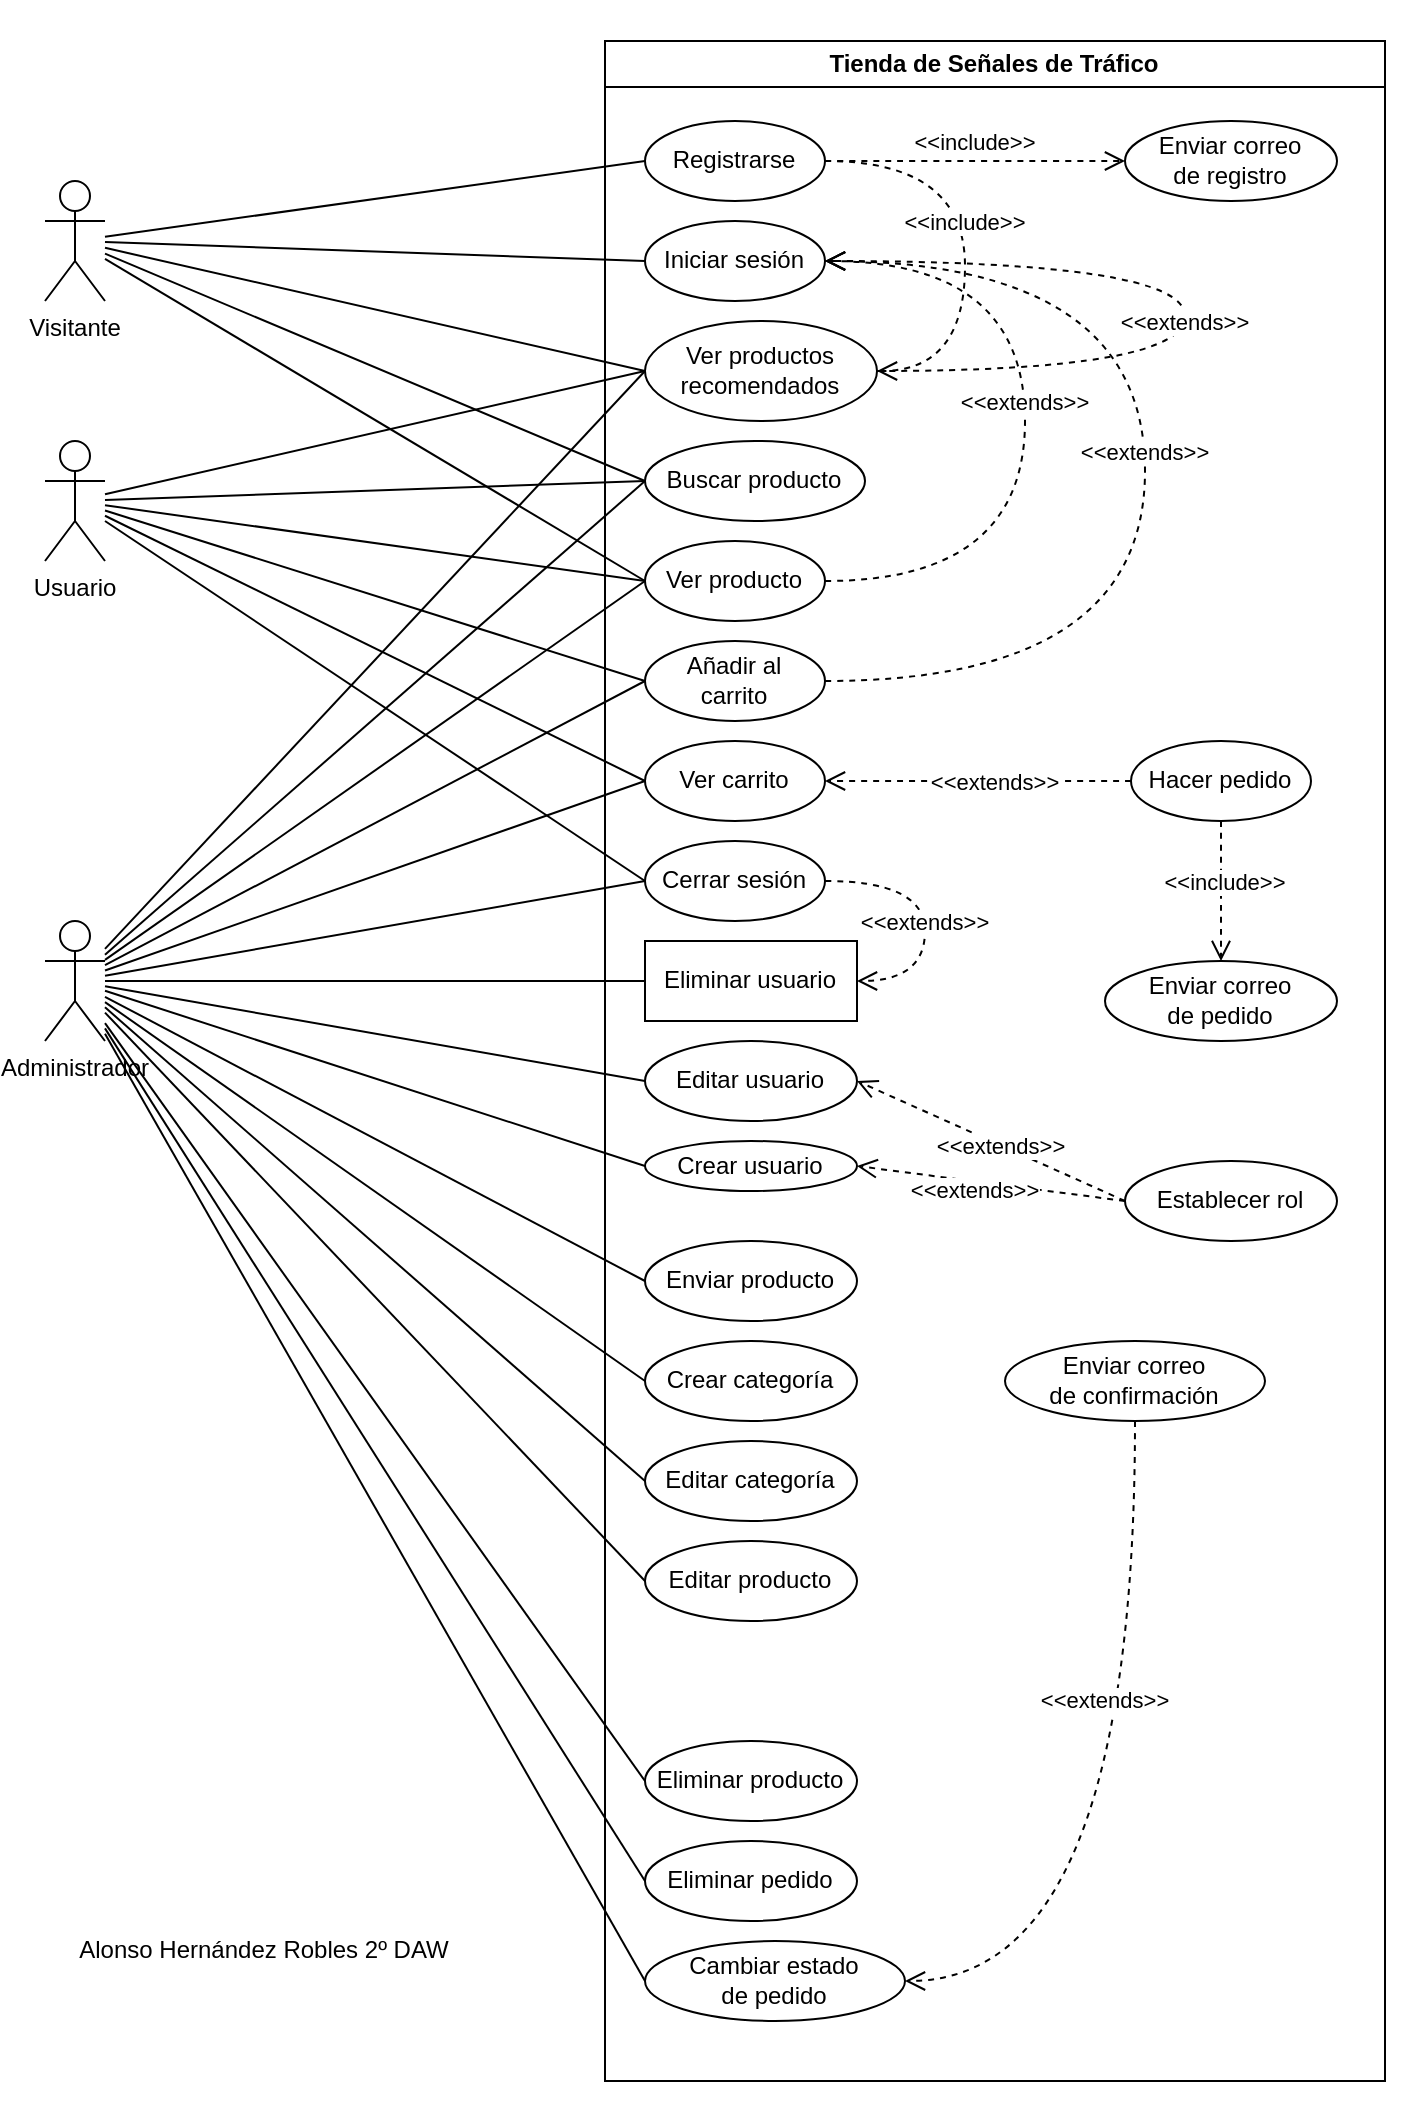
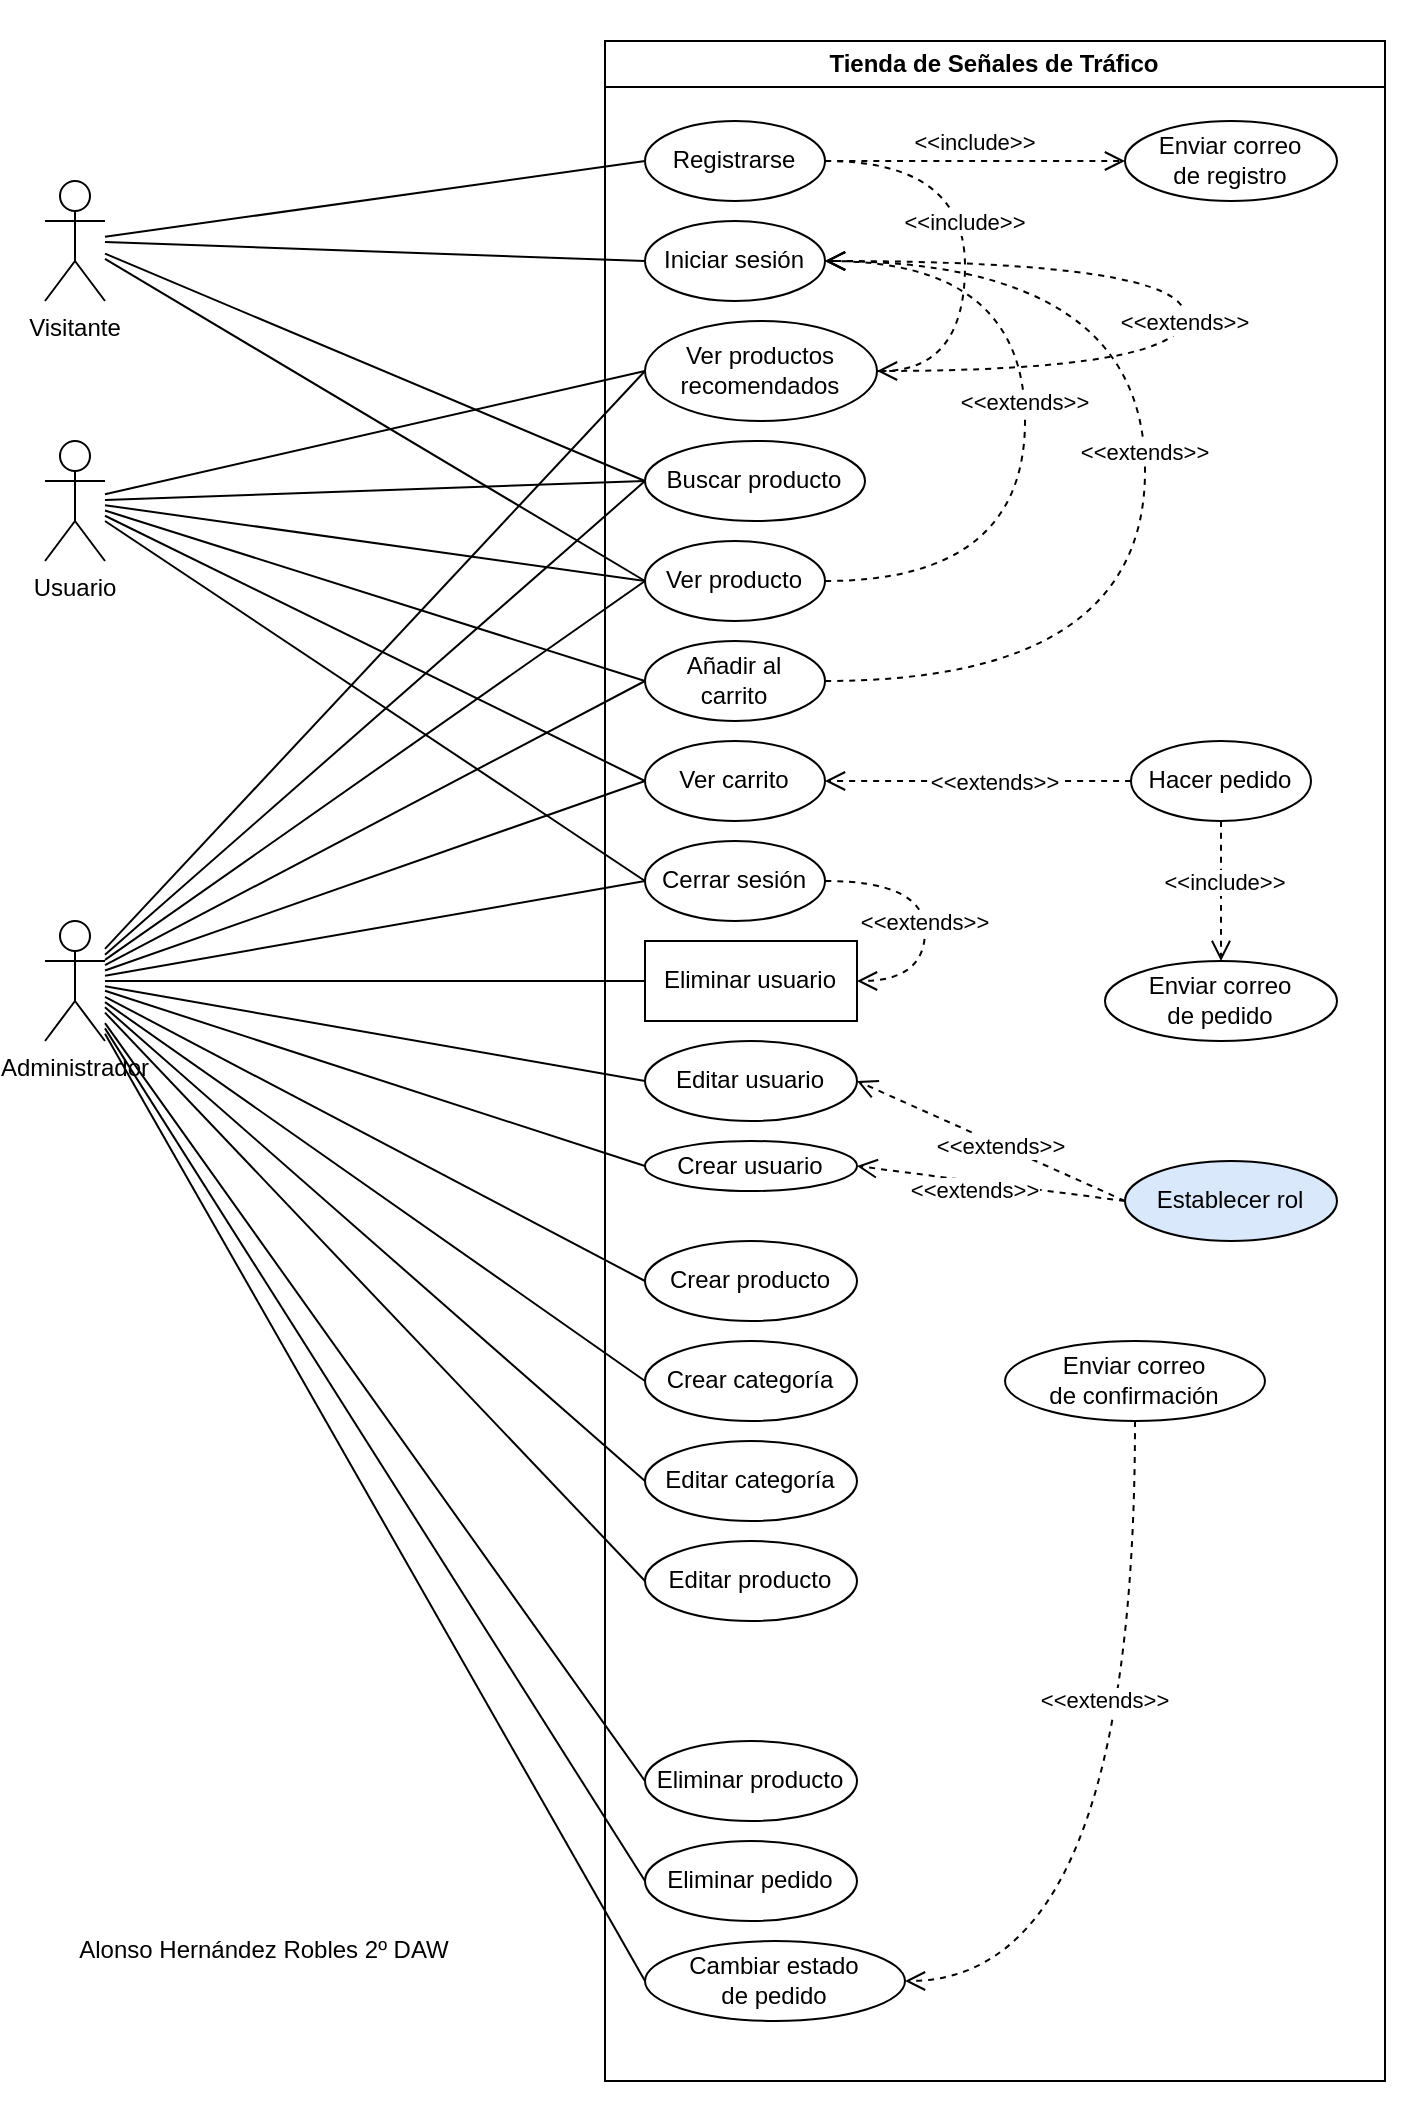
(372, 309) -> none
(1231, 1201) -> (1231, 1201)
(751, 1281) -> (751, 1281)
